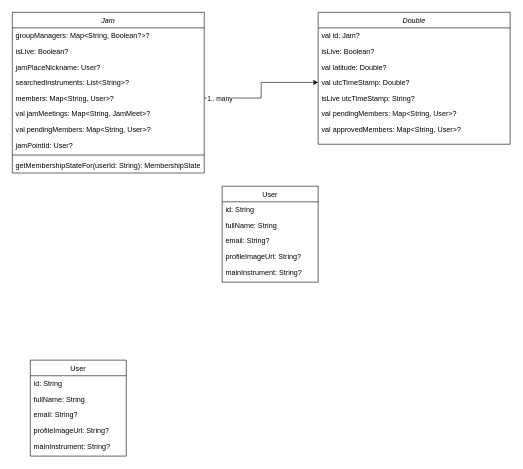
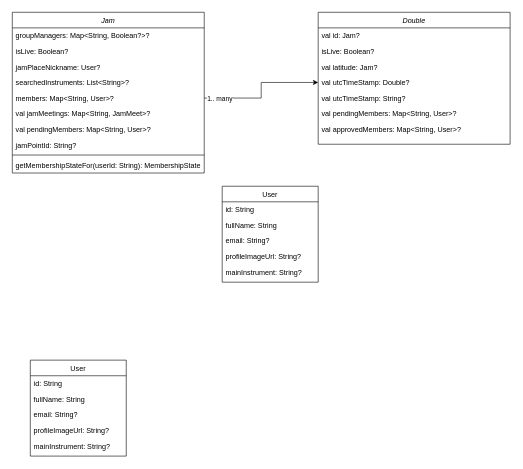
(357, 67) -> (352, 67)
(371, 98) -> (366, 98)
(47, 145) -> (50, 145)
